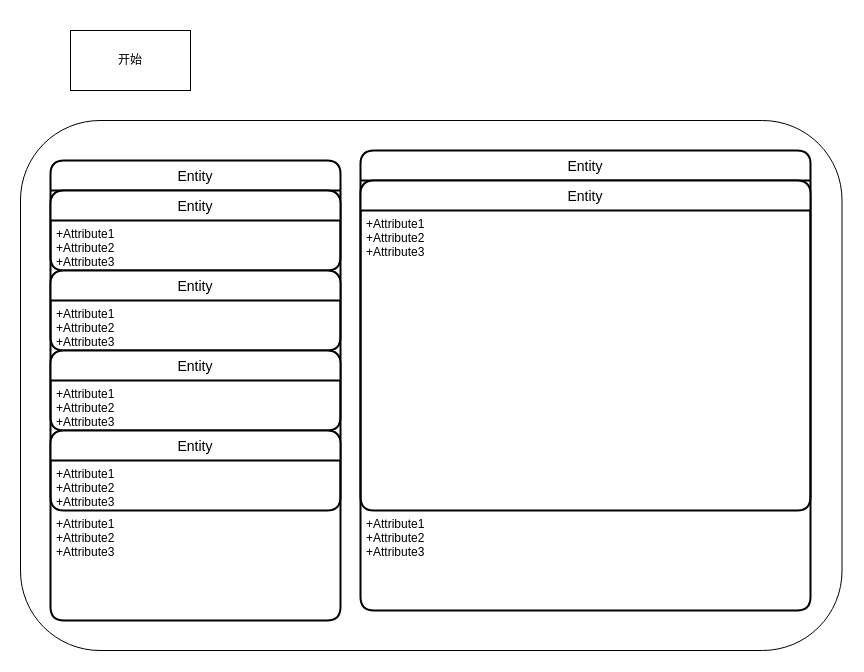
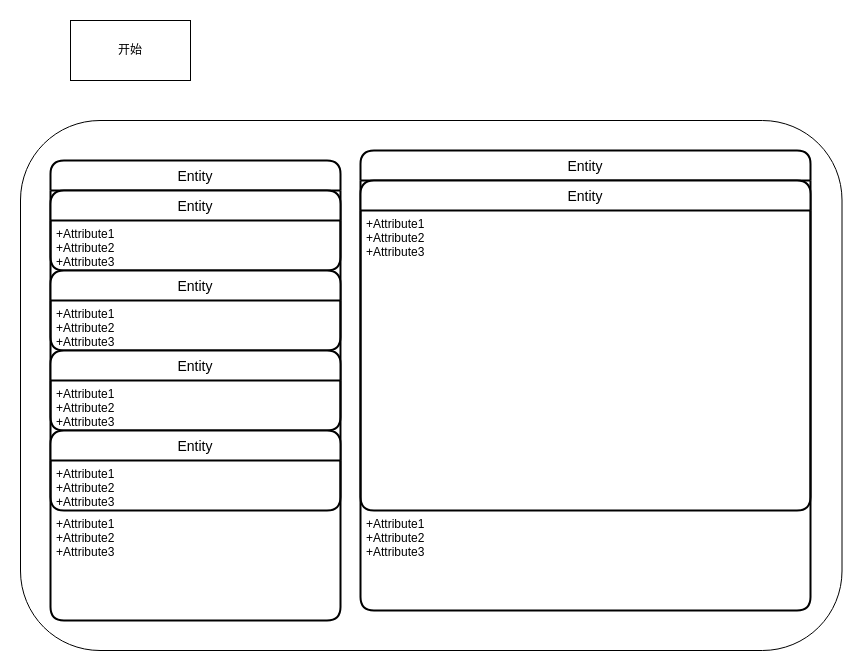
(131, 61) -> (131, 51)
